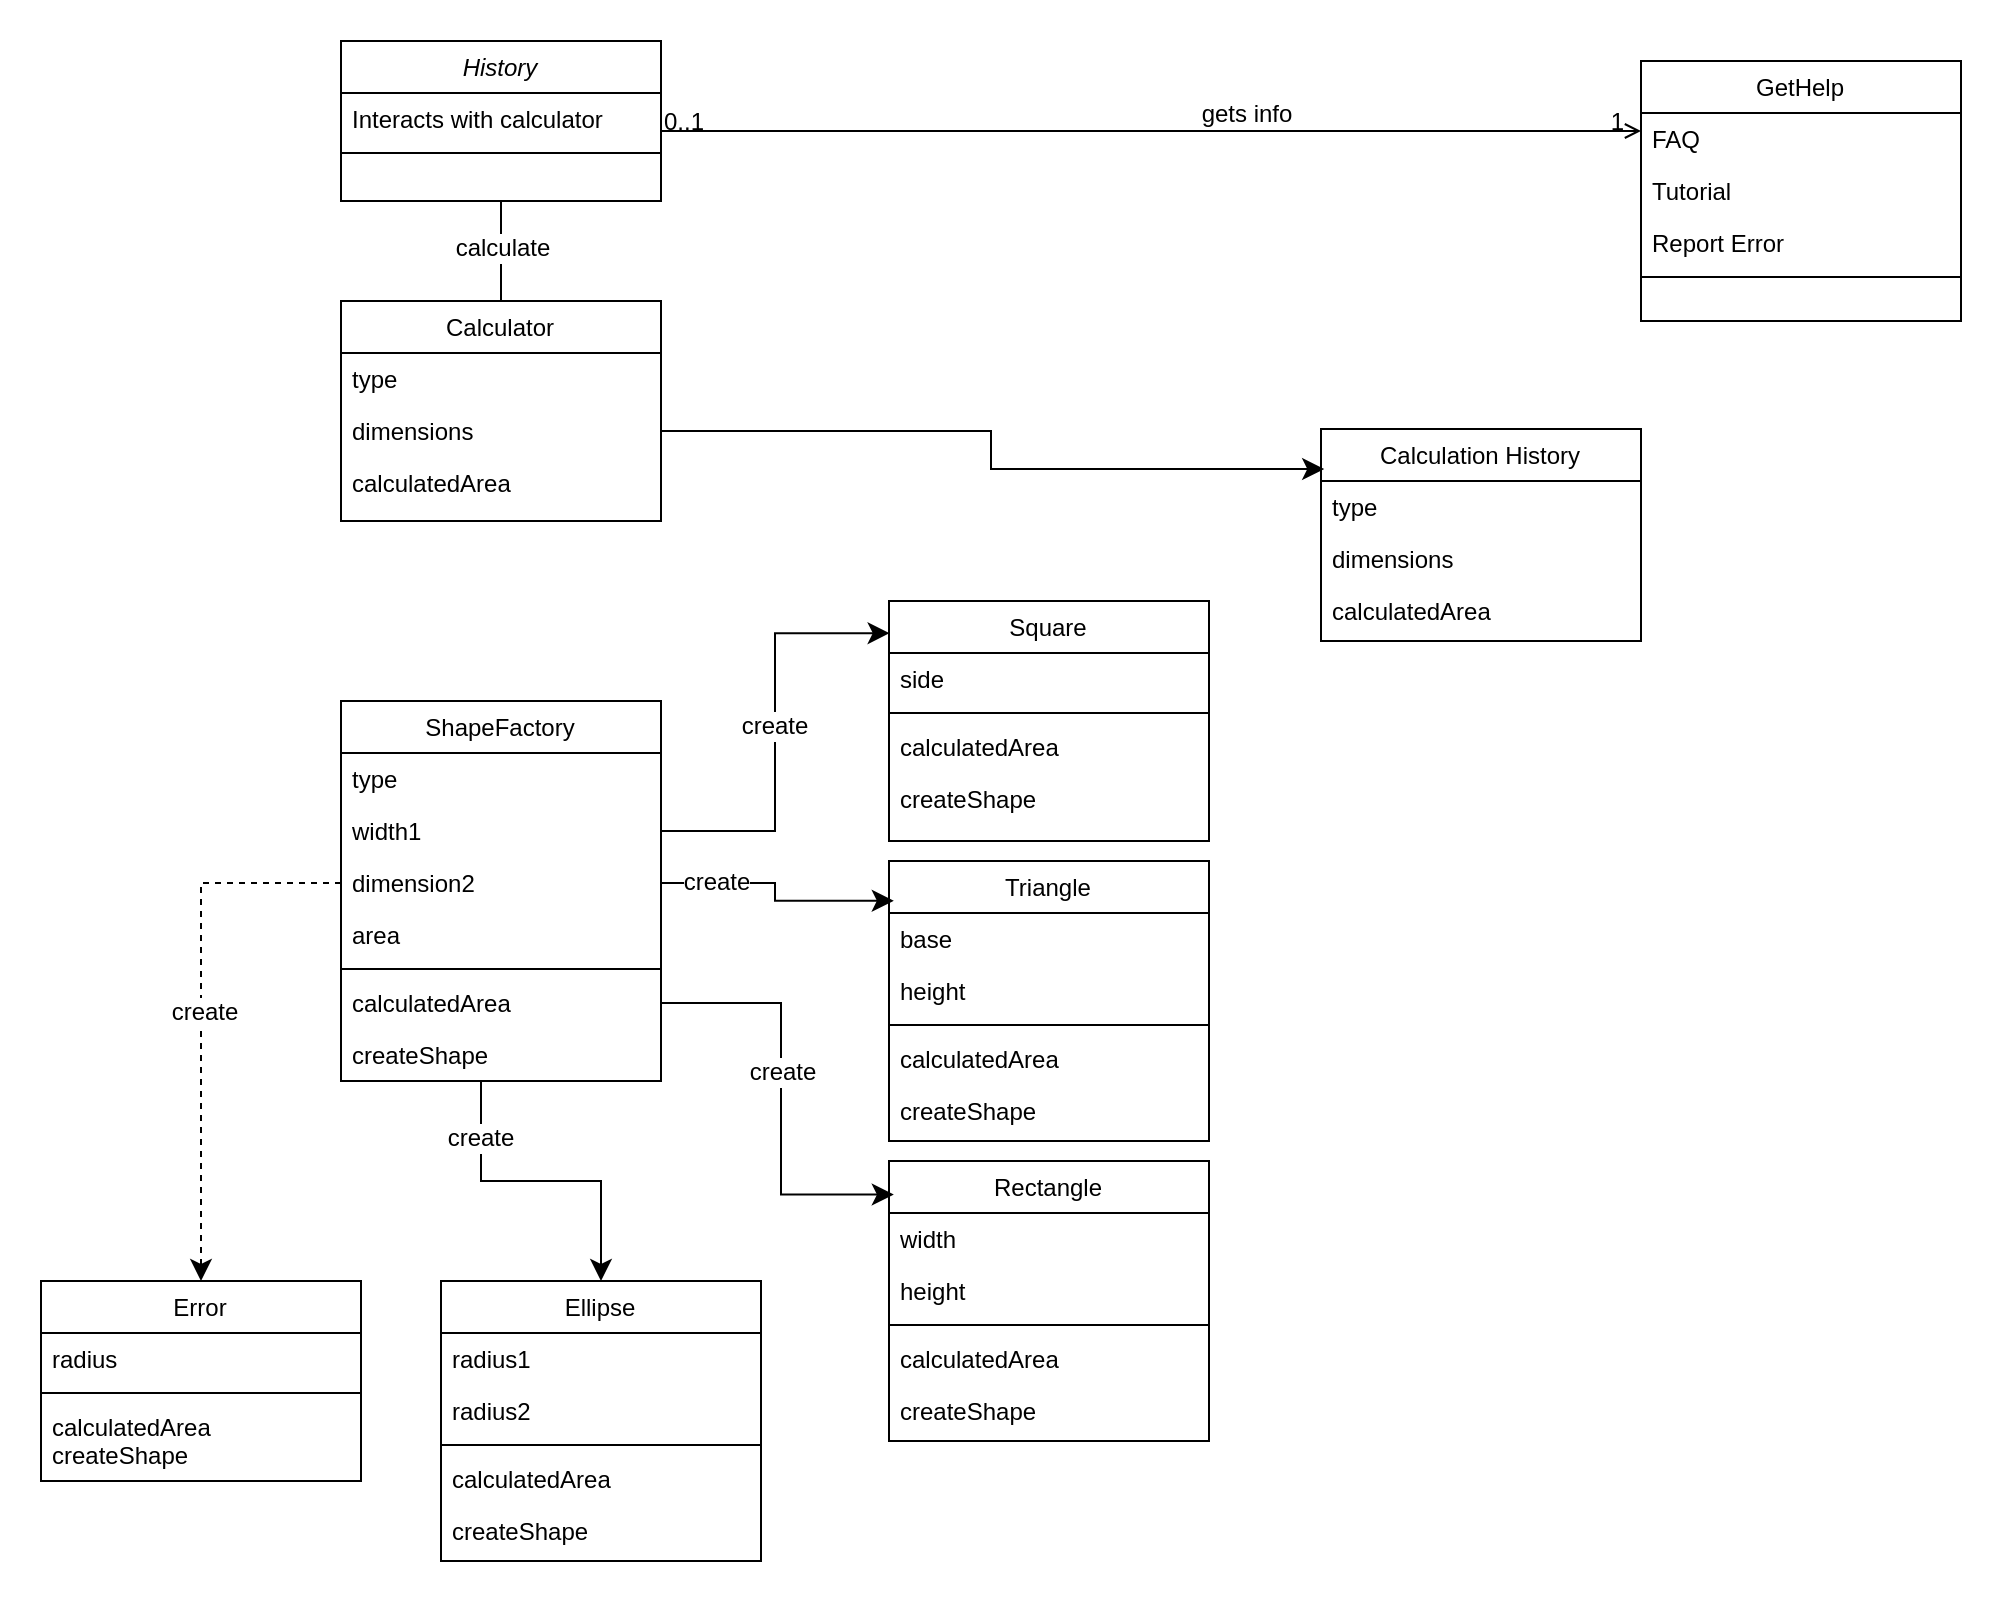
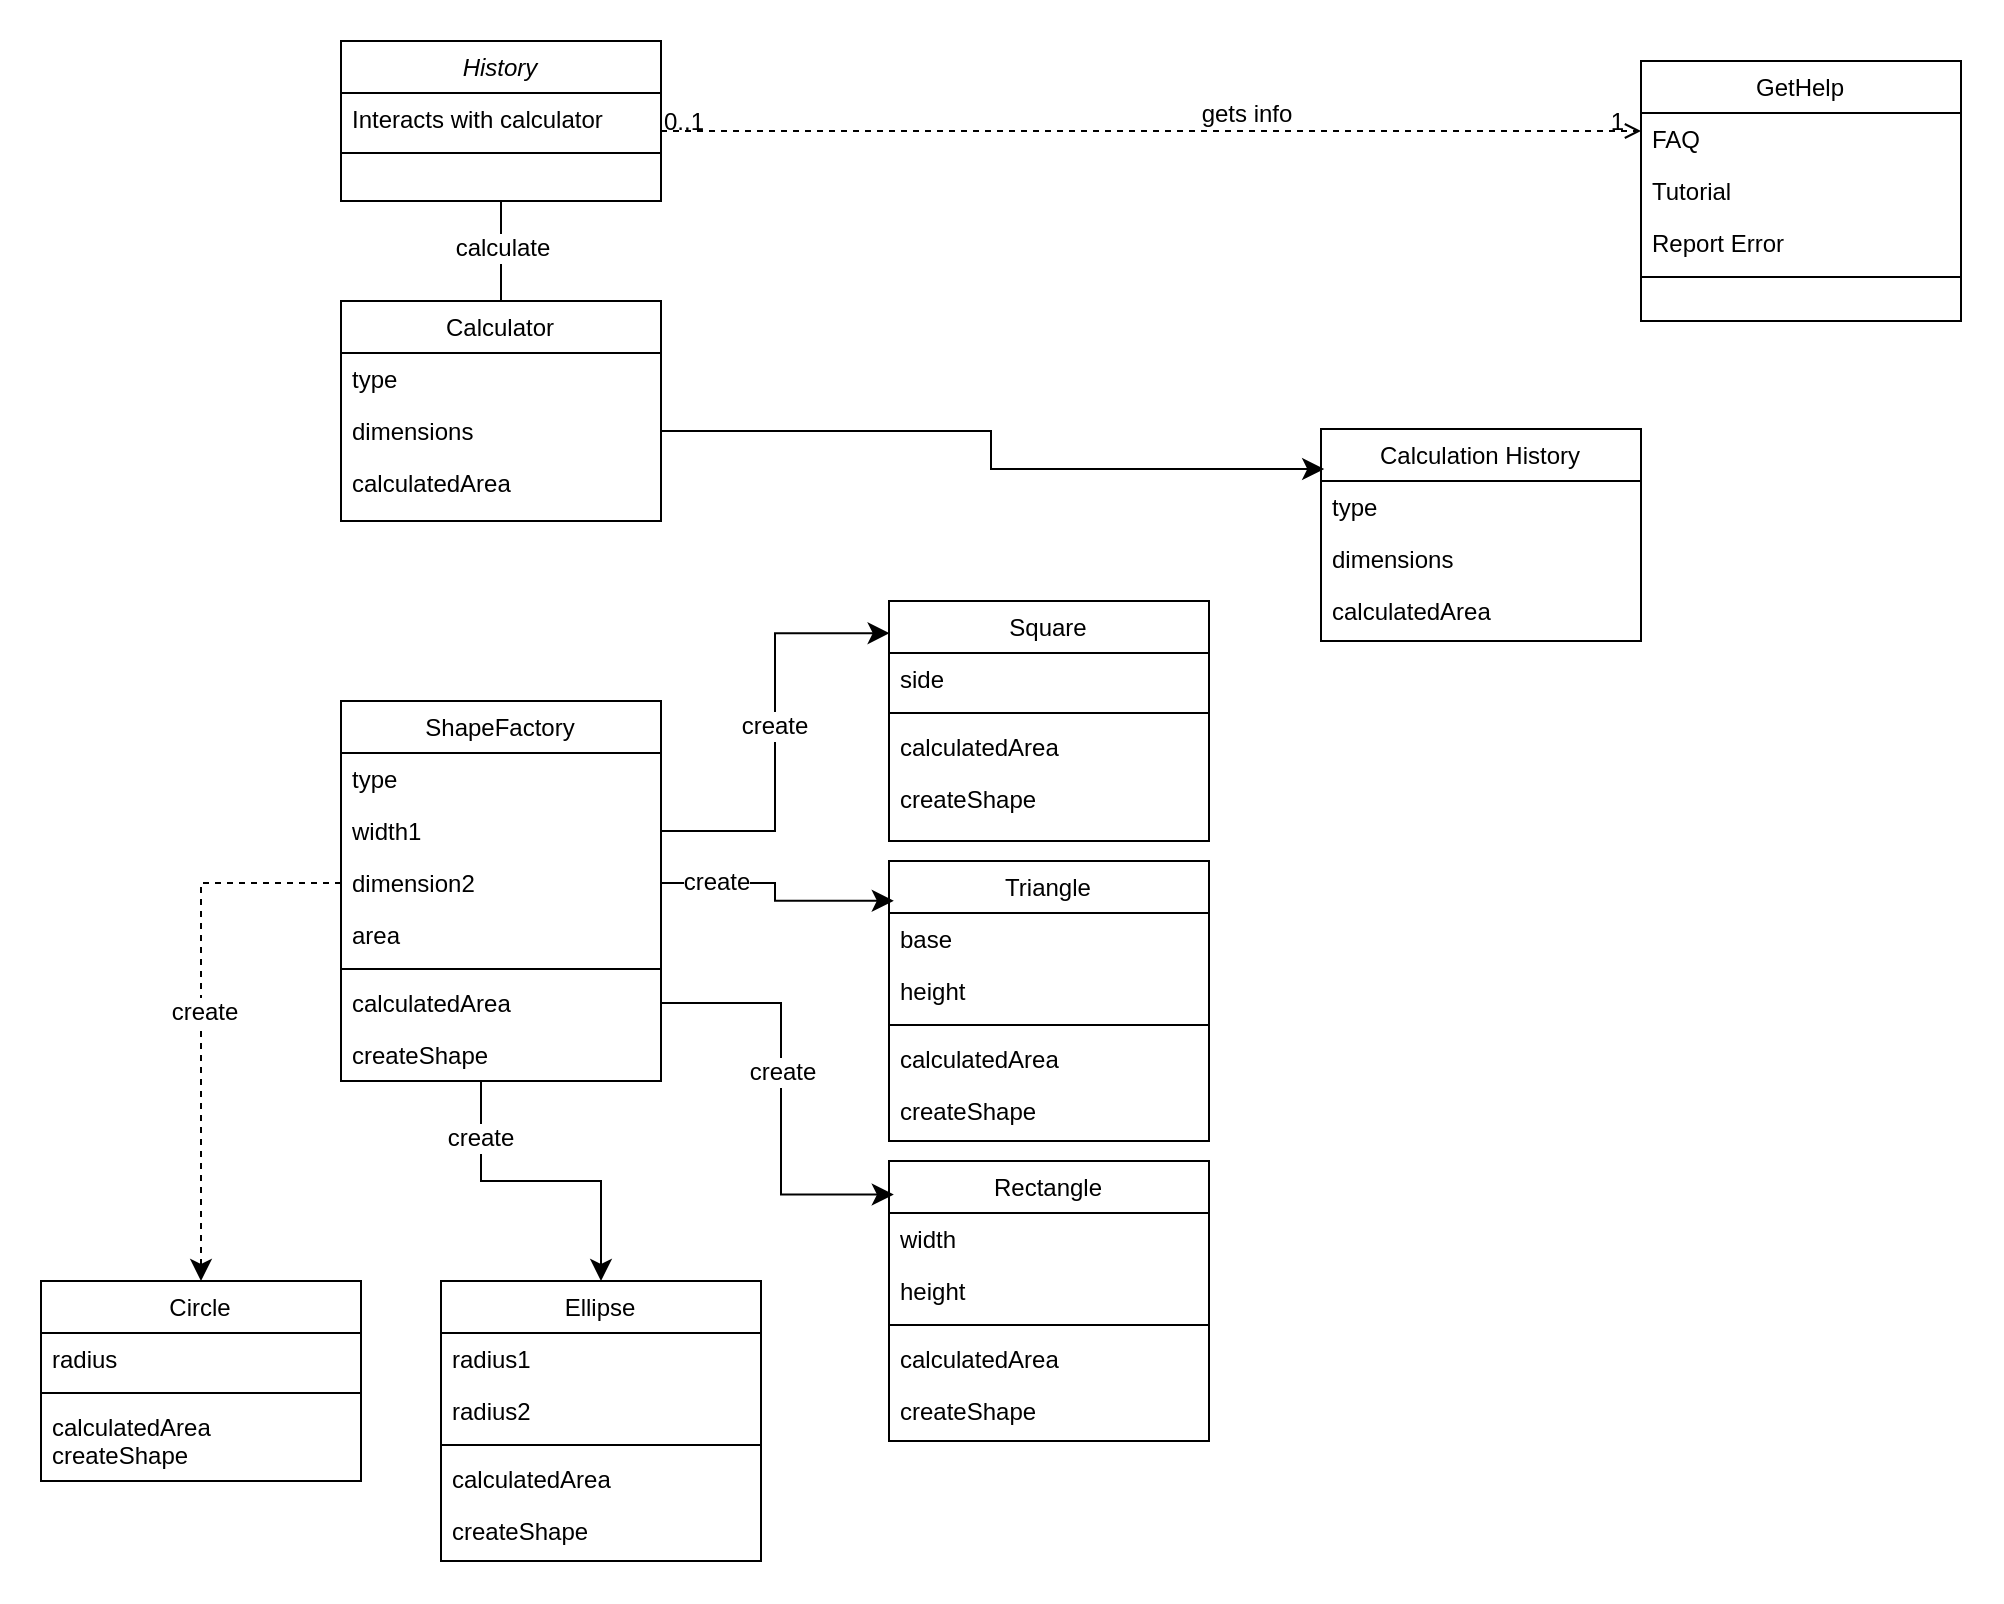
(1149, 131) -> (1149, 131)
(200, 1308) -> (200, 1308)
